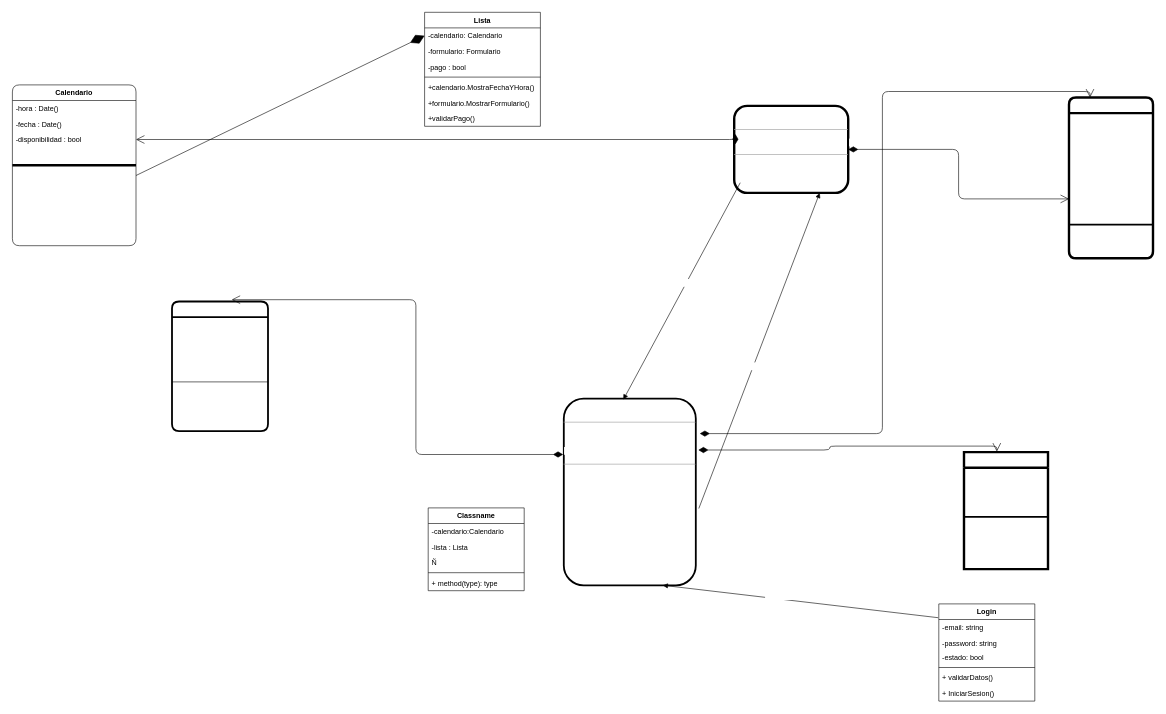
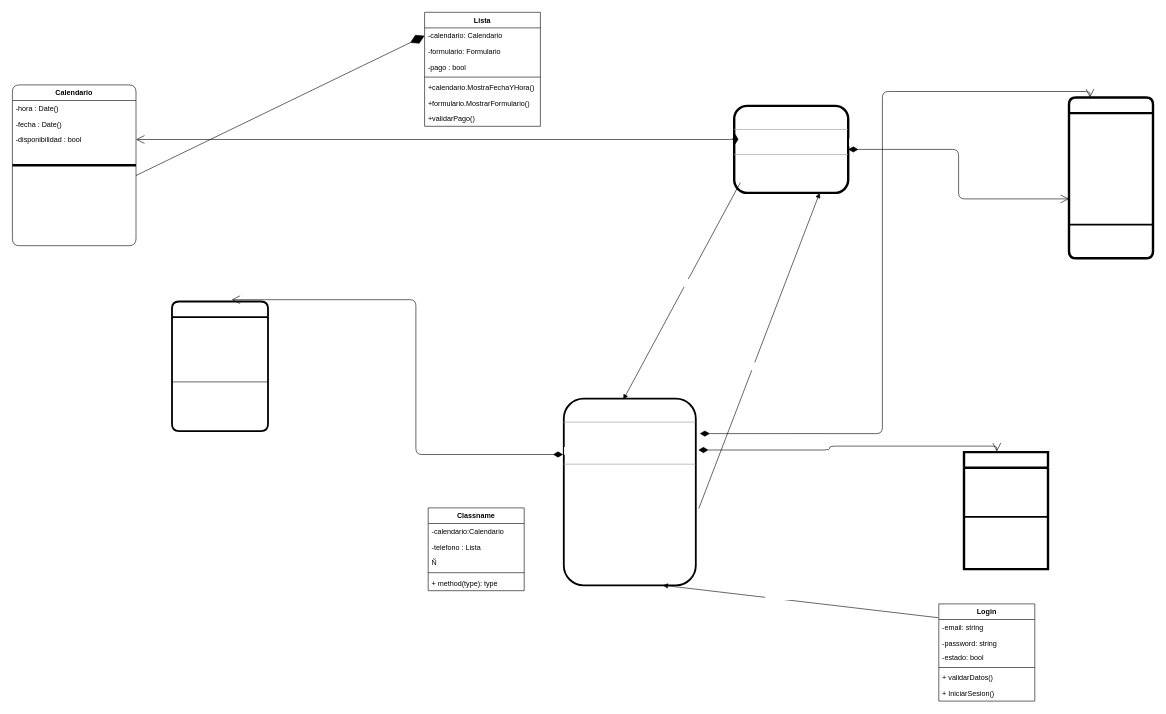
(454, 547) -> (461, 547)
